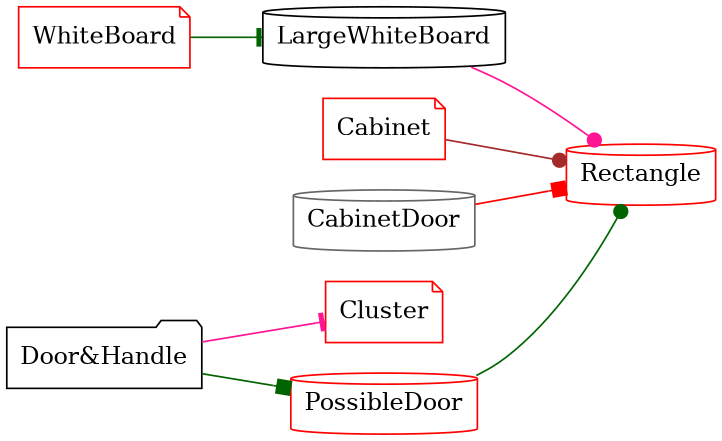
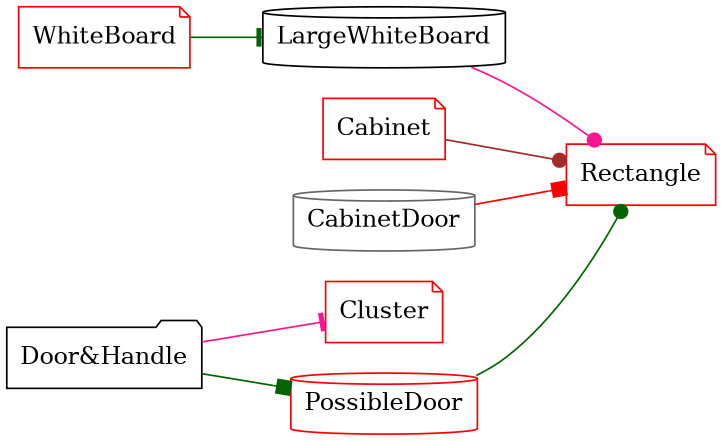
(641, 175) -> (641, 175)
